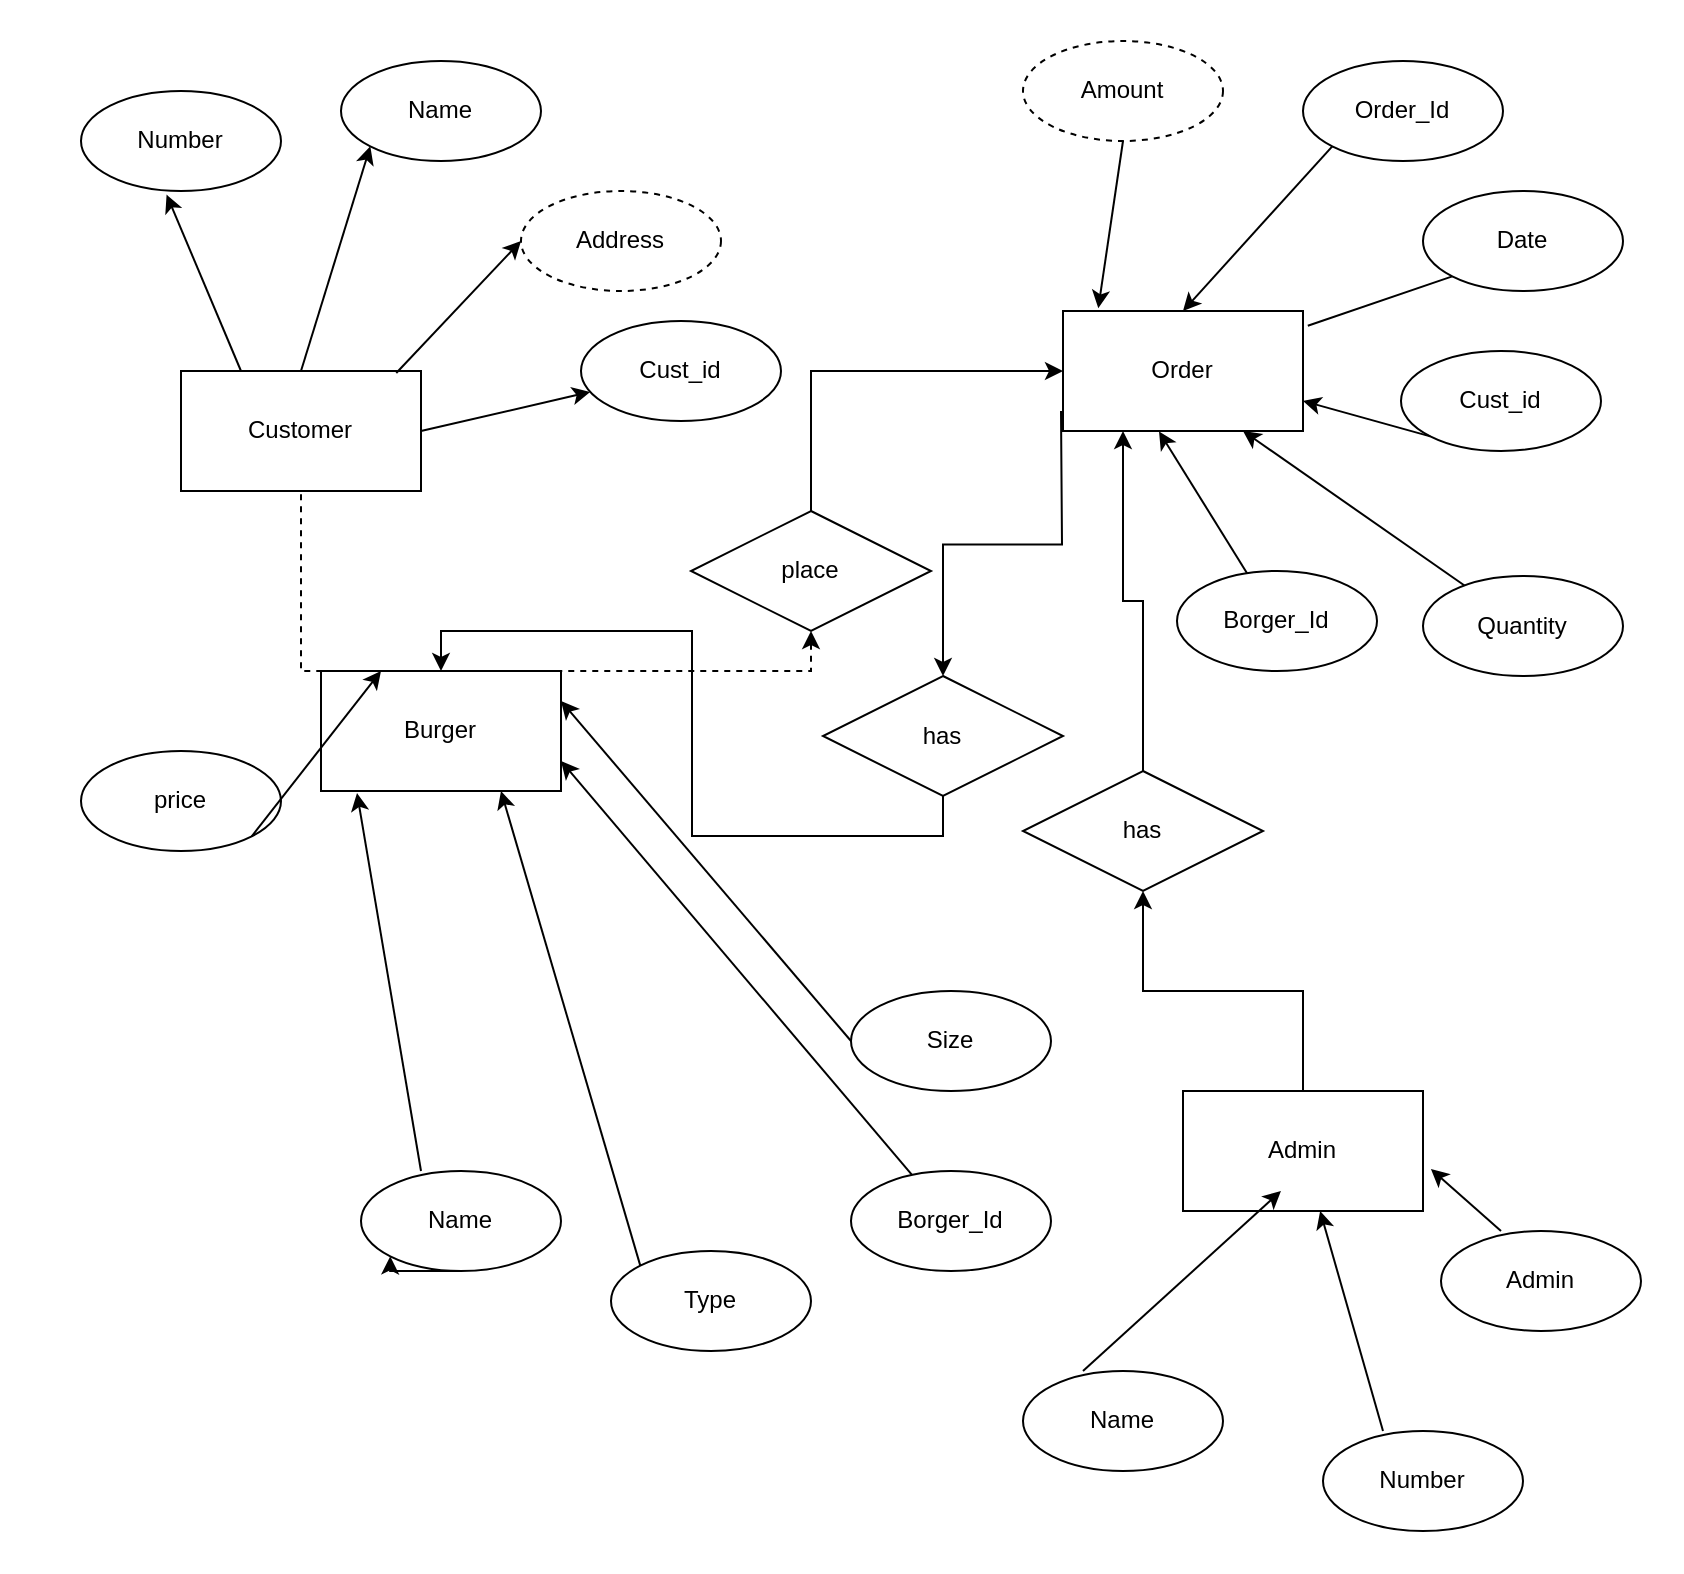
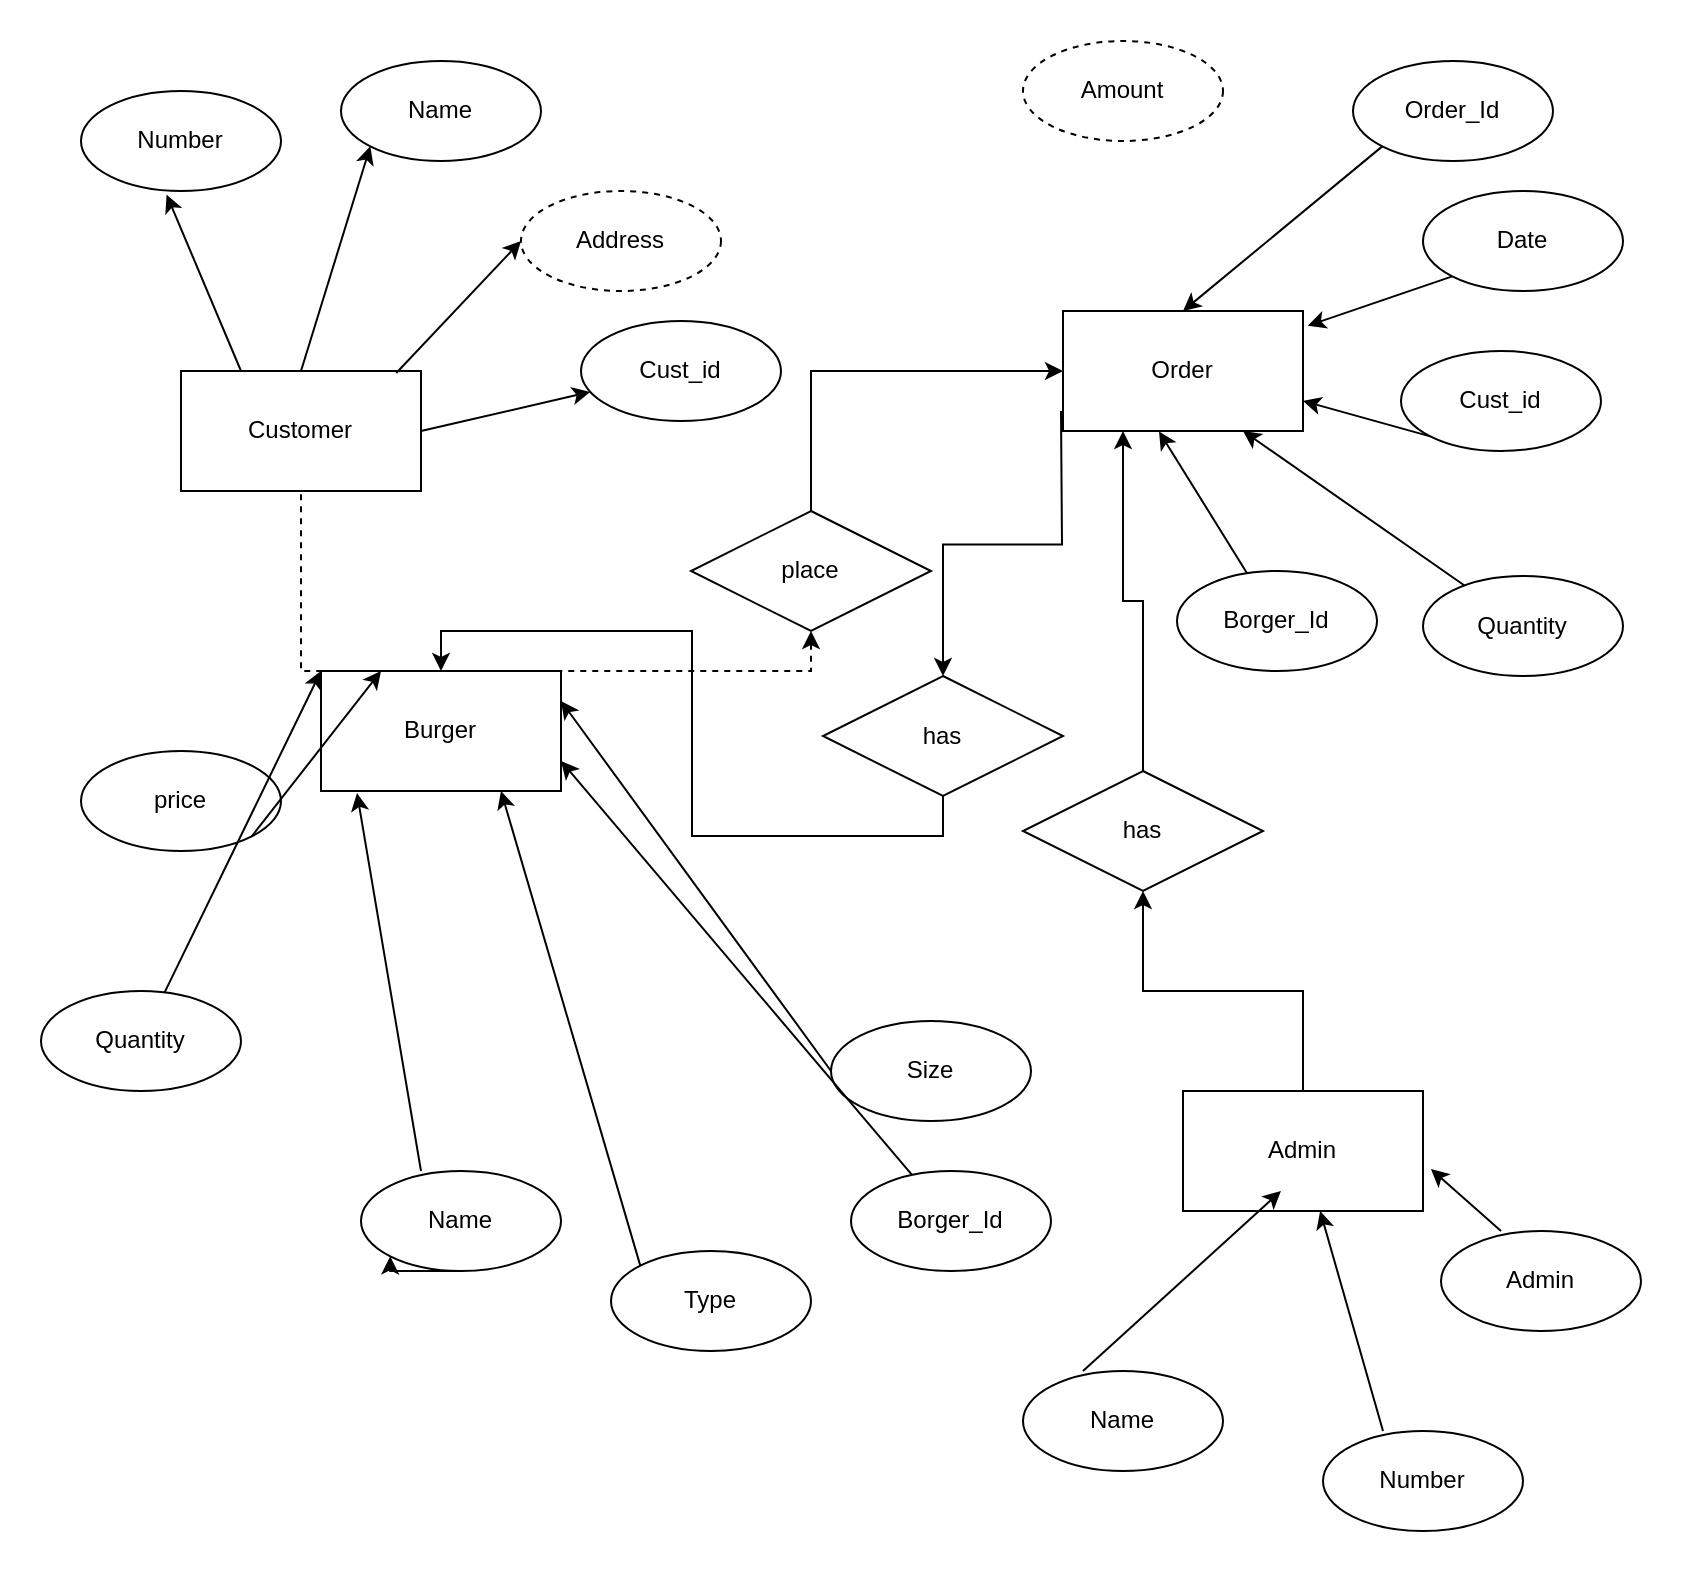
(1403, 111) -> (1453, 111)
(1112, 218) -> none
(1315, 323) -> (1322, 321)
none -> (240, 837)
none -> (141, 1041)
(951, 1041) -> (931, 1071)
